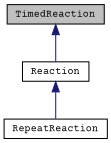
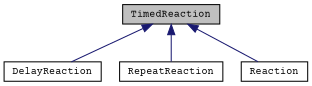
none -> (53, 72)
(56, 106) -> (171, 48)
